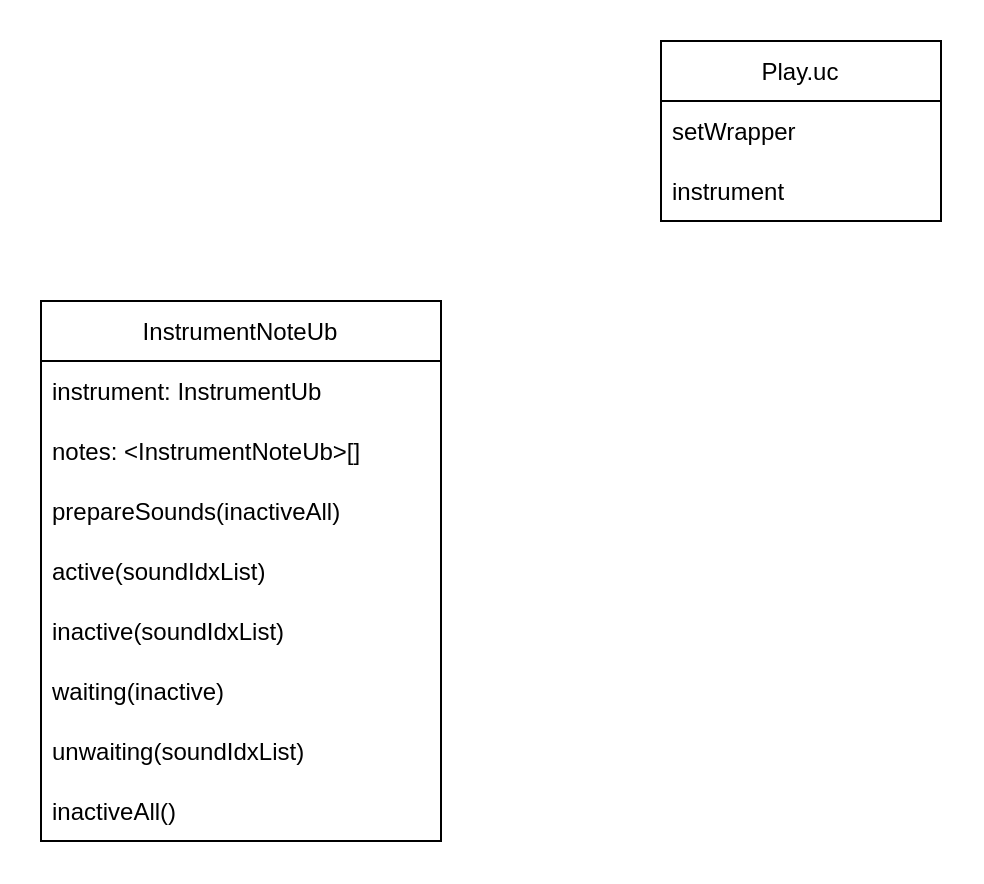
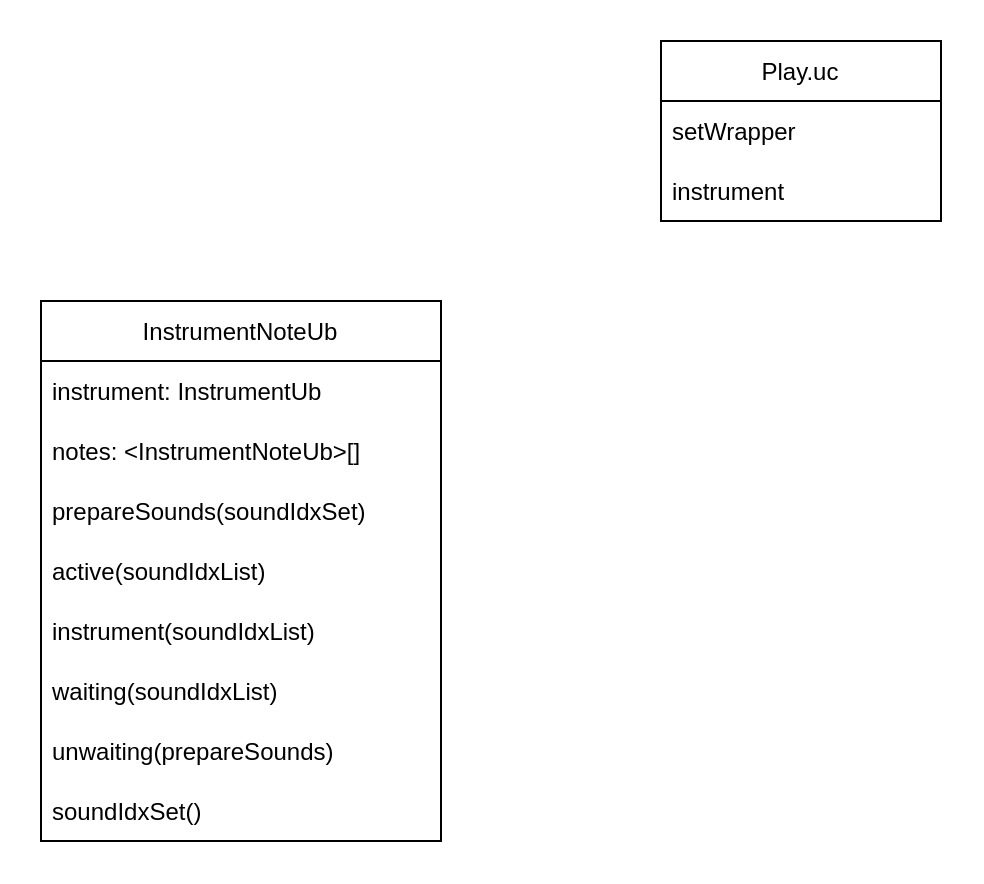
(214, 512) -> (227, 512)
(190, 632) -> (207, 632)
(154, 692) -> (184, 692)
(197, 752) -> (207, 752)
(127, 812) -> (139, 812)
